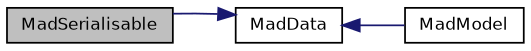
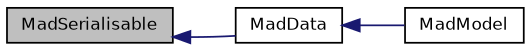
(195, 14) -> (213, 37)
